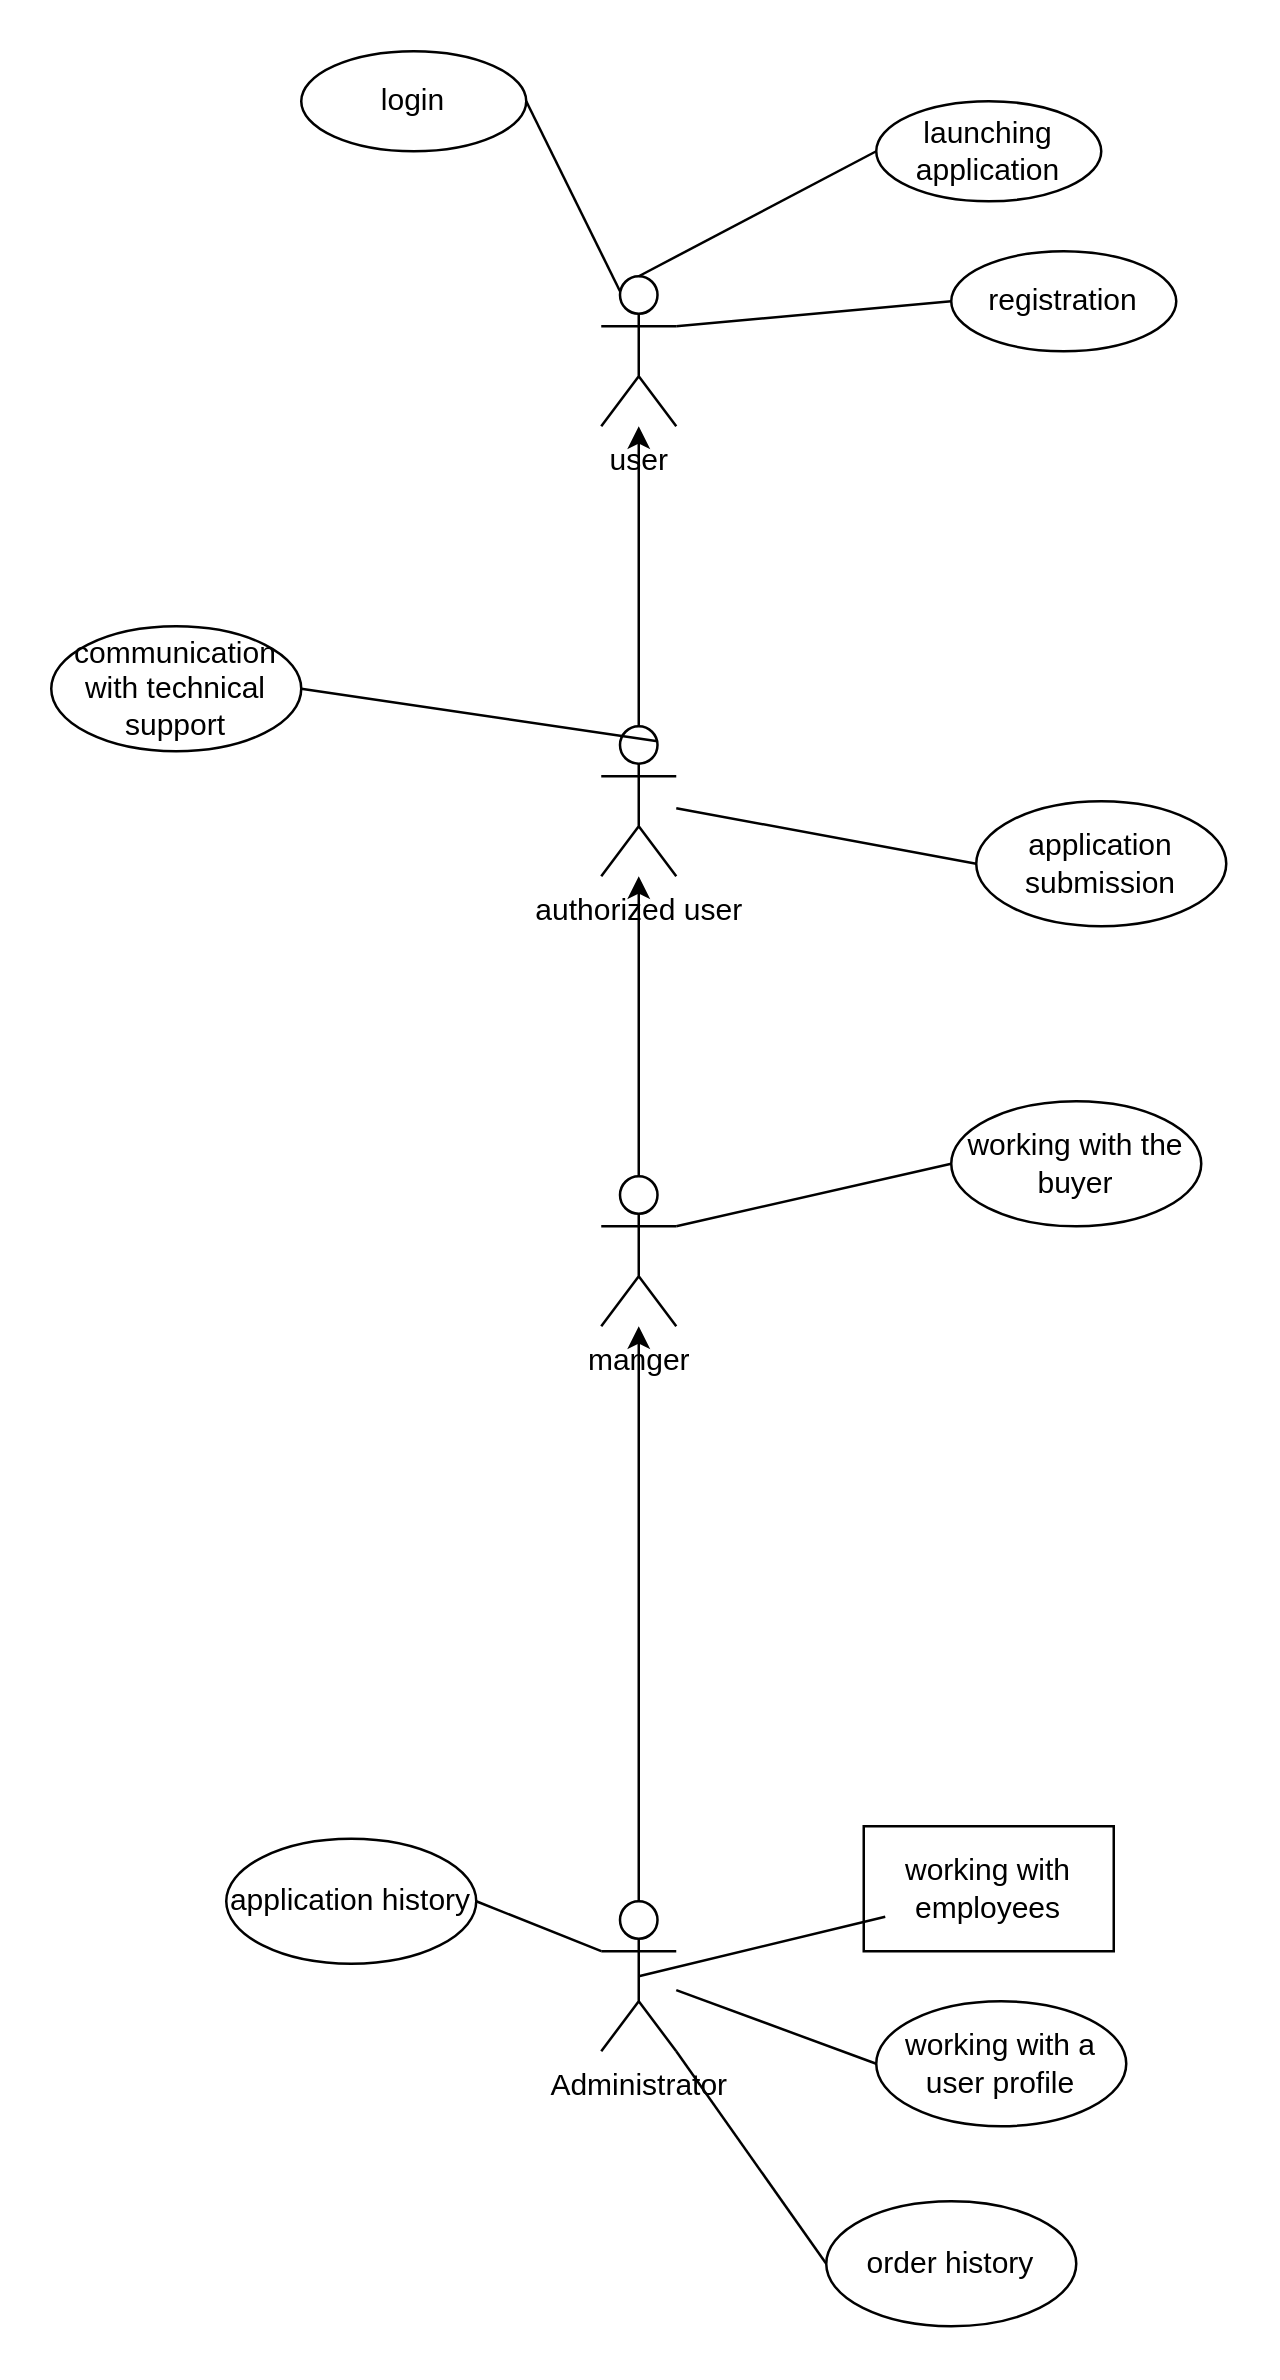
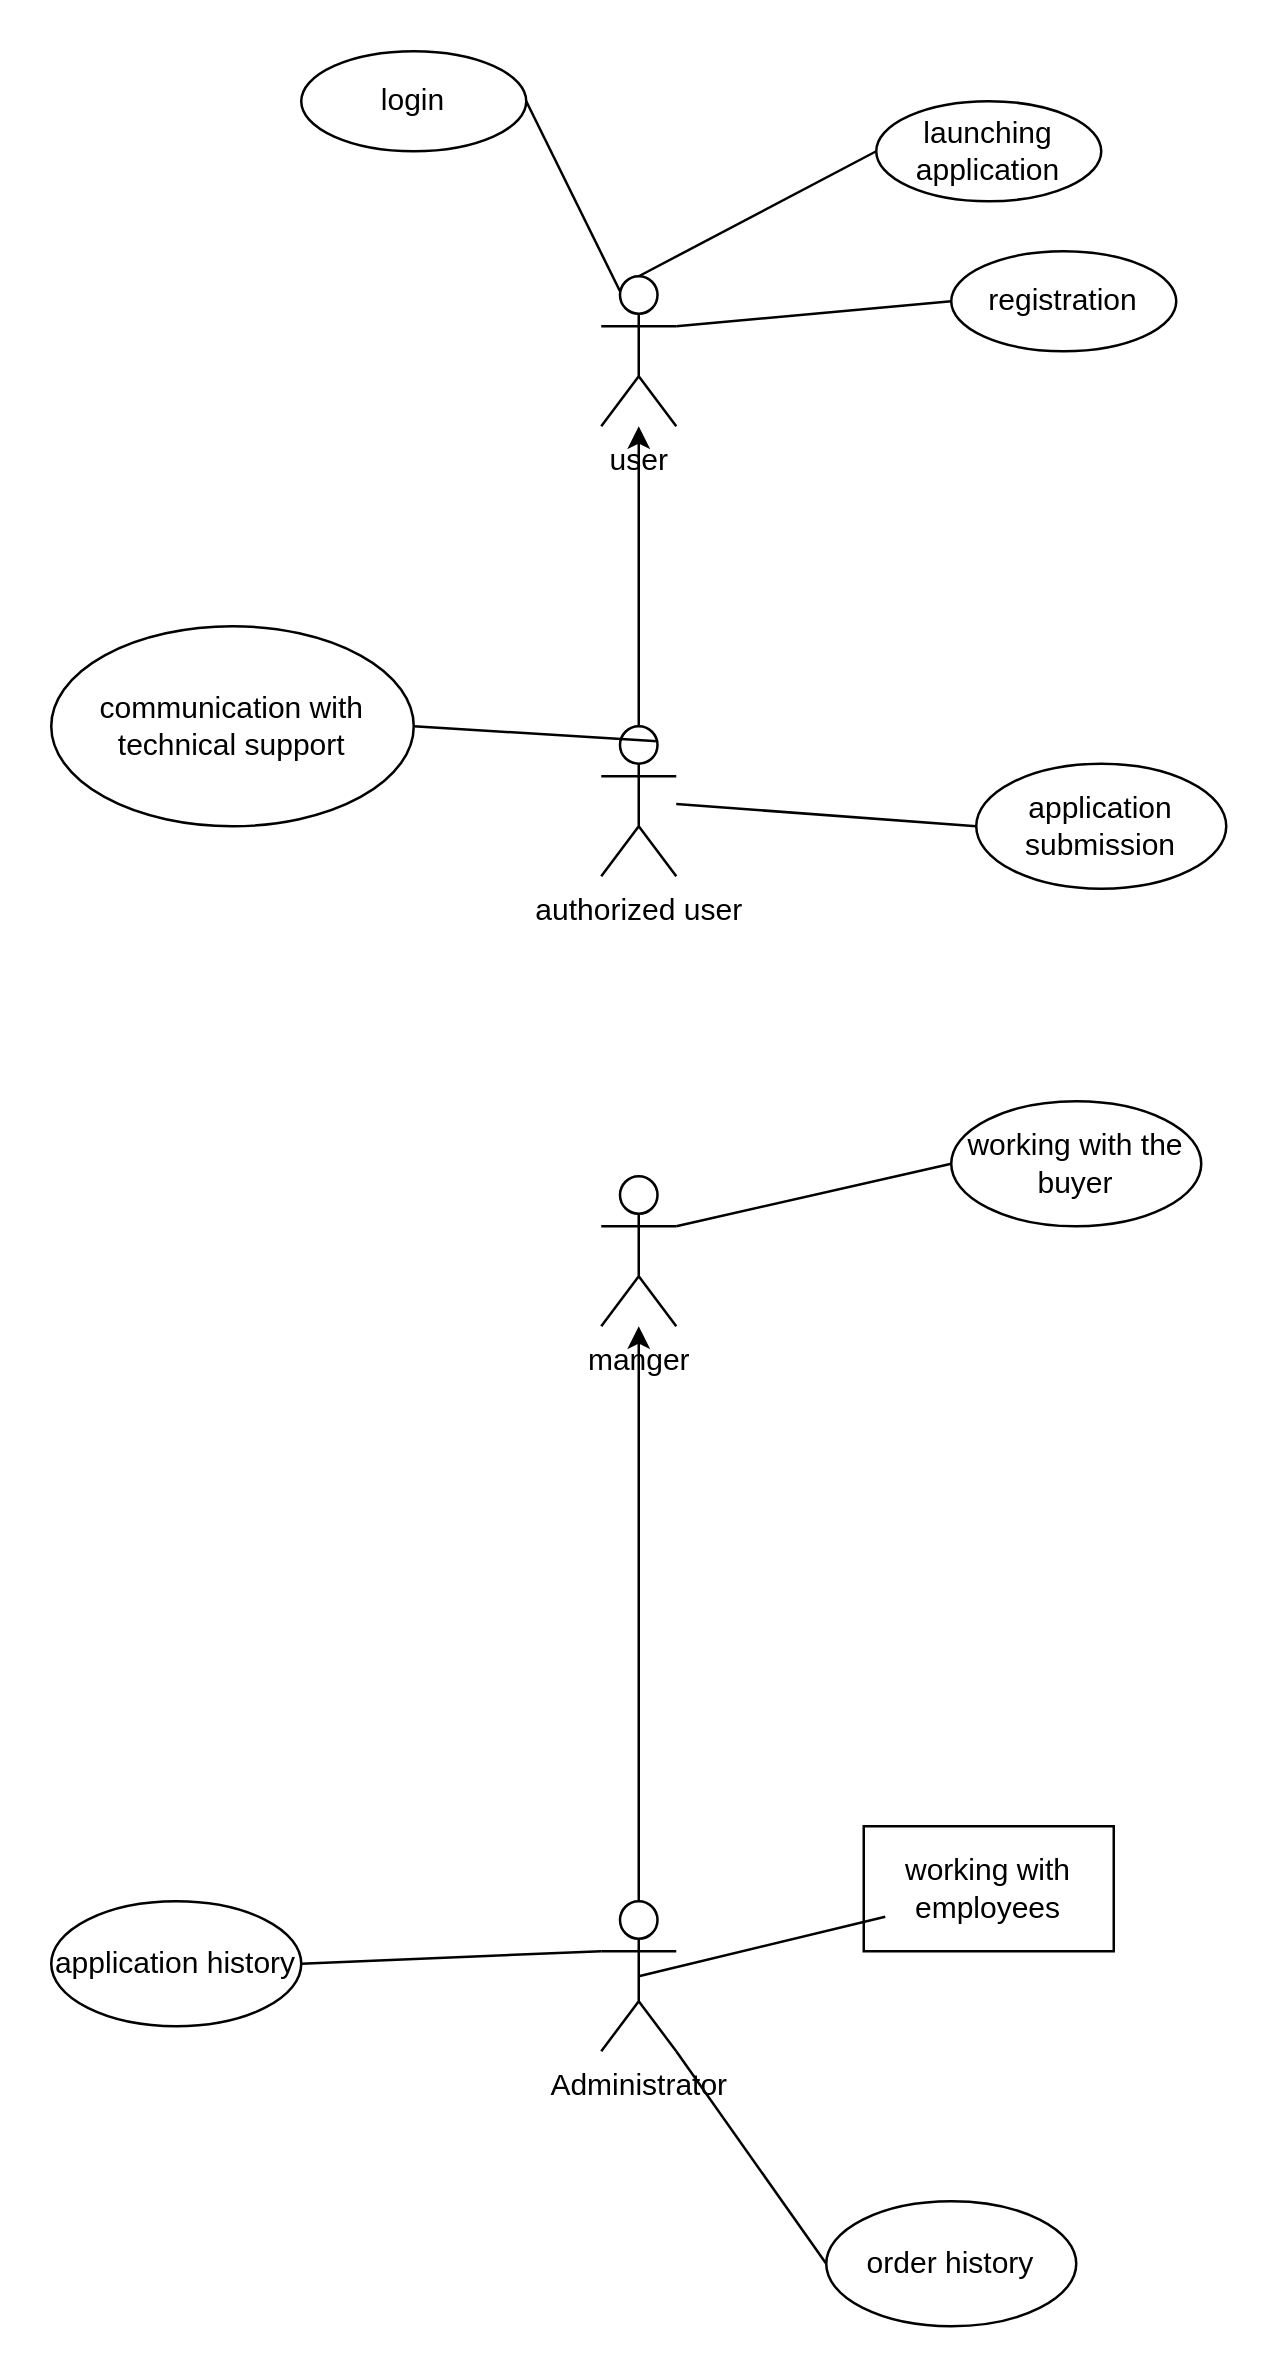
(176, 689) -> (233, 726)
(1101, 864) -> (1101, 826)
(639, 1034) -> none
(351, 1901) -> (176, 1964)
(776, 2027) -> none
(1001, 2064) -> none
